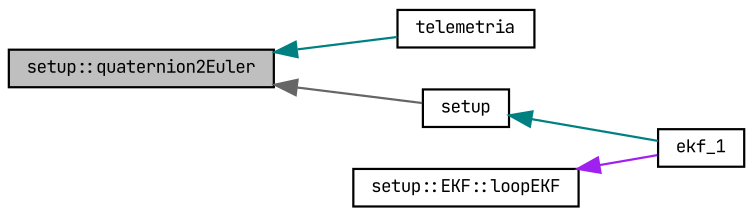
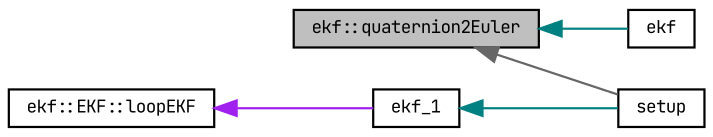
(466, 29) -> (661, 29)
(141, 68) -> (416, 29)
(595, 130) -> (550, 108)
(466, 188) -> (112, 108)
